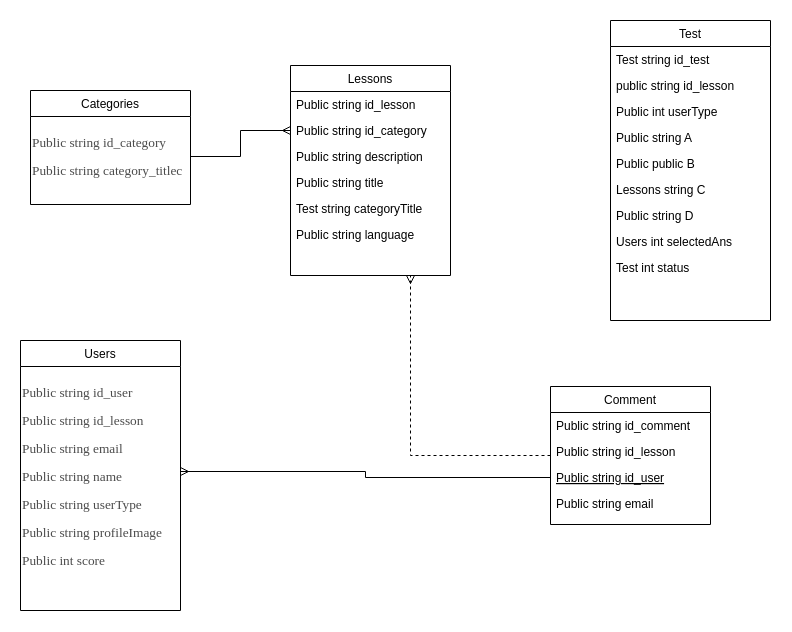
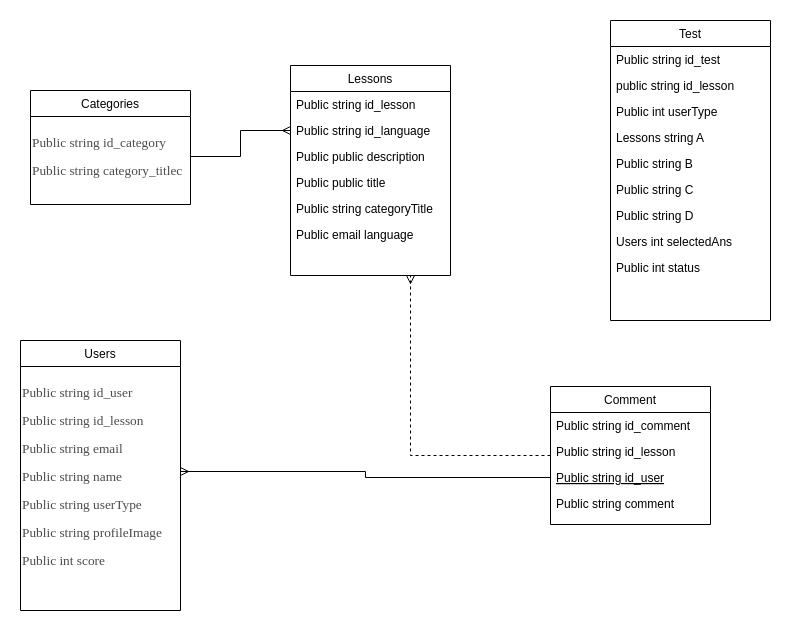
(674, 60) -> (677, 60)
(371, 131) -> (369, 131)
(659, 138) -> (665, 138)
(369, 157) -> (368, 157)
(657, 164) -> (659, 164)
(349, 183) -> (347, 183)
(665, 190) -> (659, 190)
(372, 209) -> (376, 209)
(361, 235) -> (356, 235)
(662, 268) -> (665, 268)
(609, 504) -> (619, 504)
